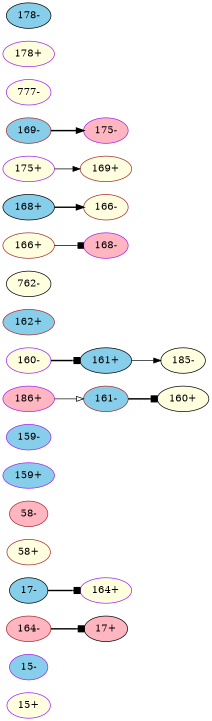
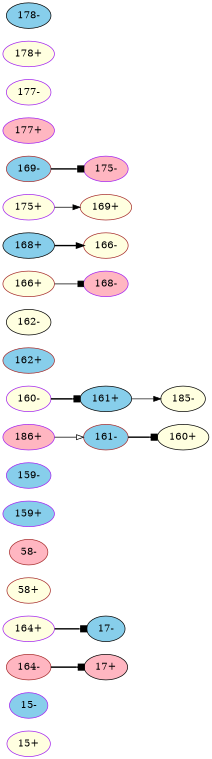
(29, 92) -> (29, 92)
none -> (29, 131)
(64, 131) -> (64, 169)
(29, 284) -> (29, 322)
(60, 590) -> (67, 629)
